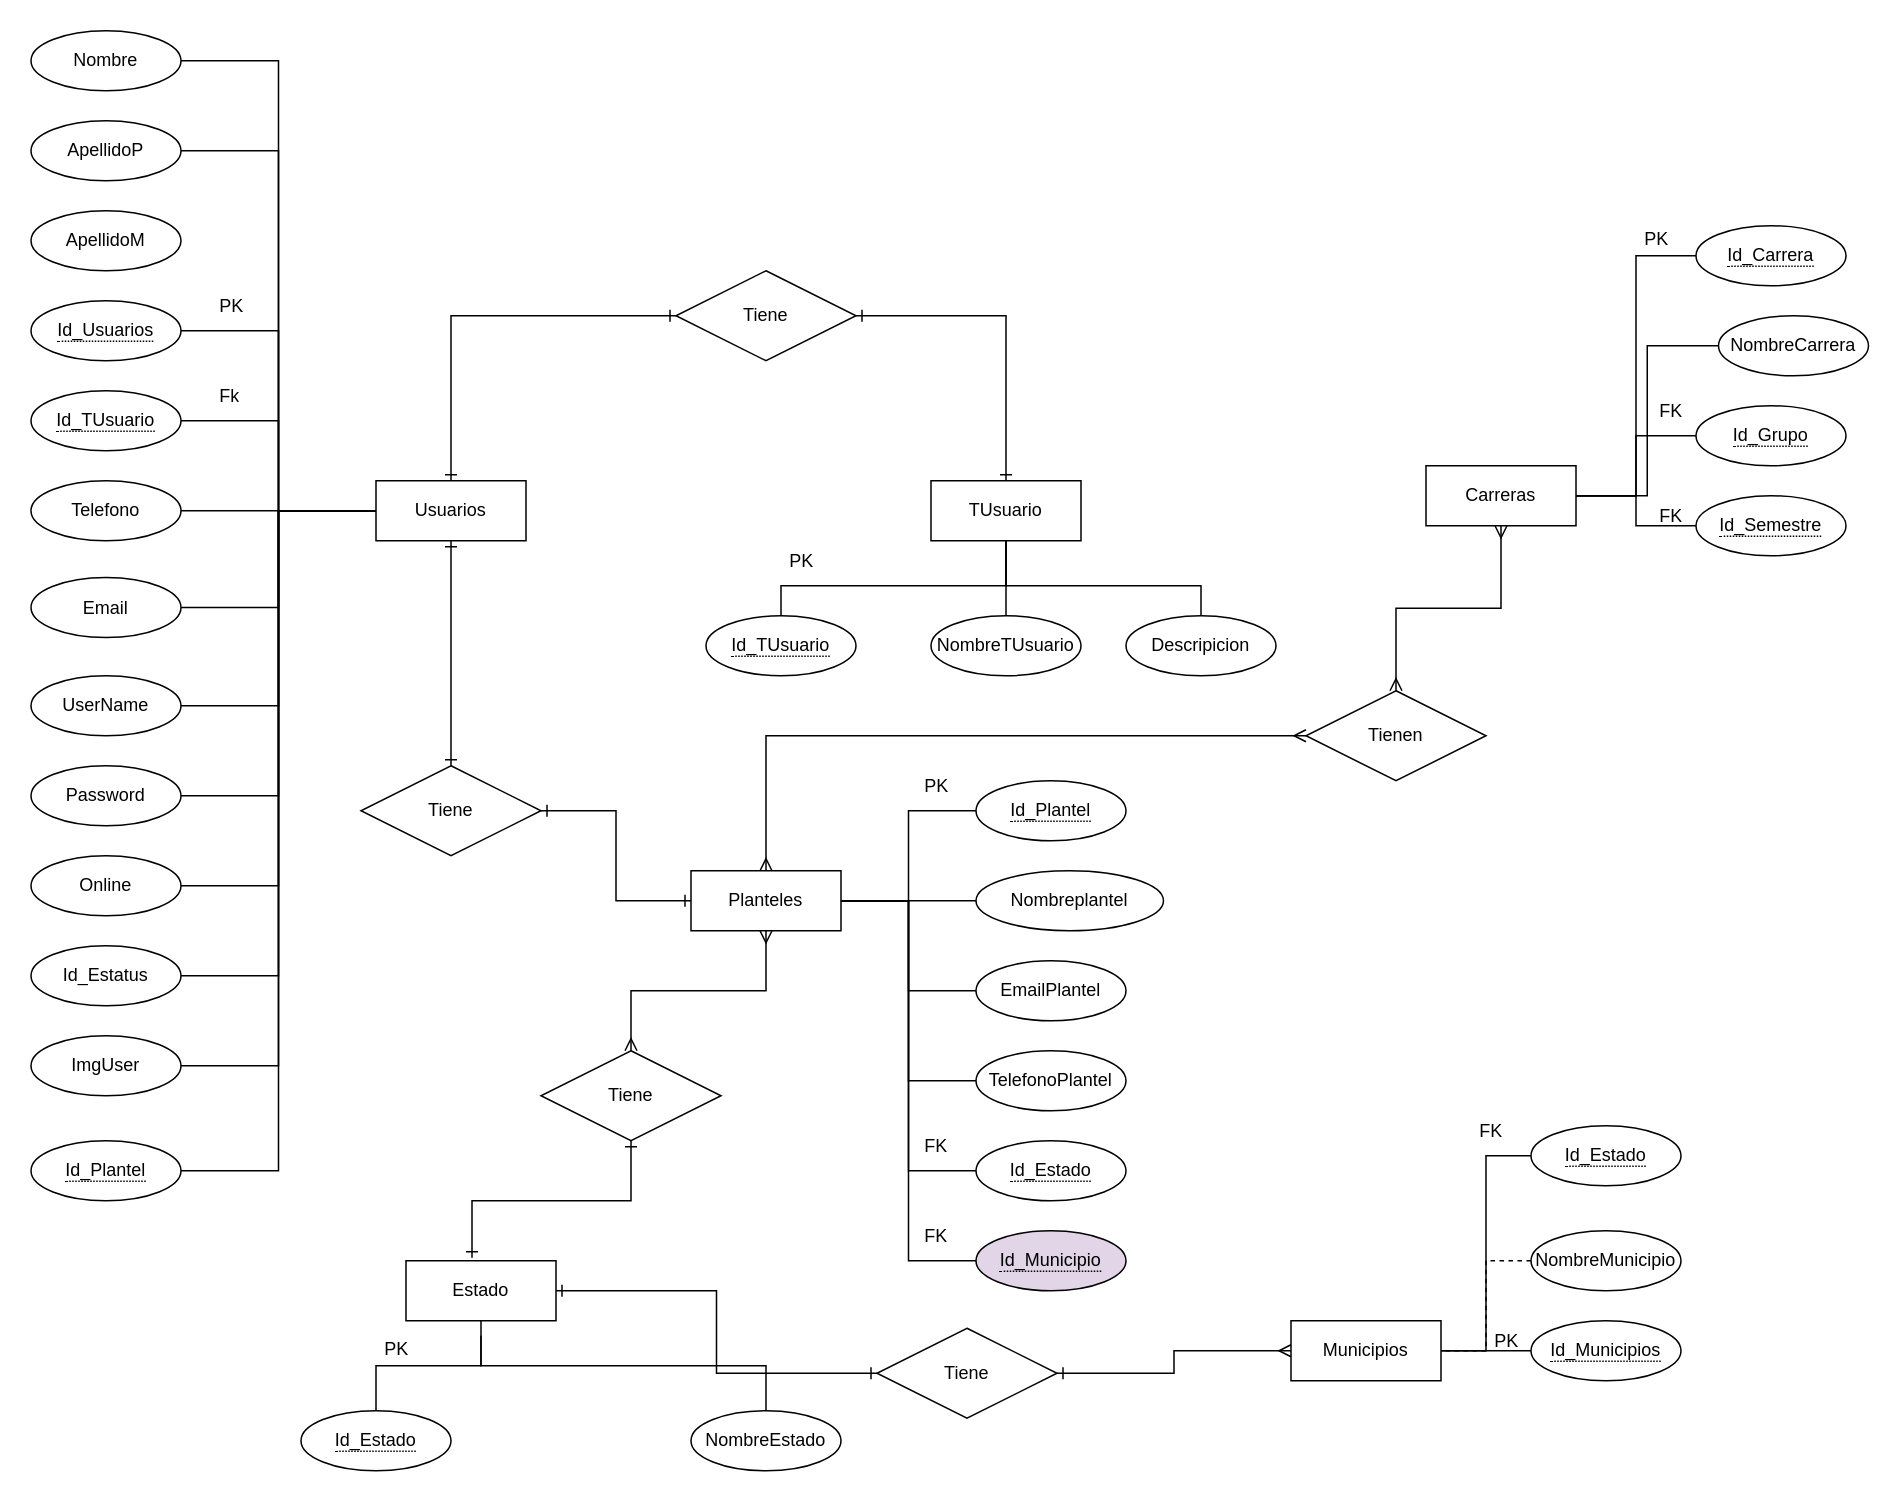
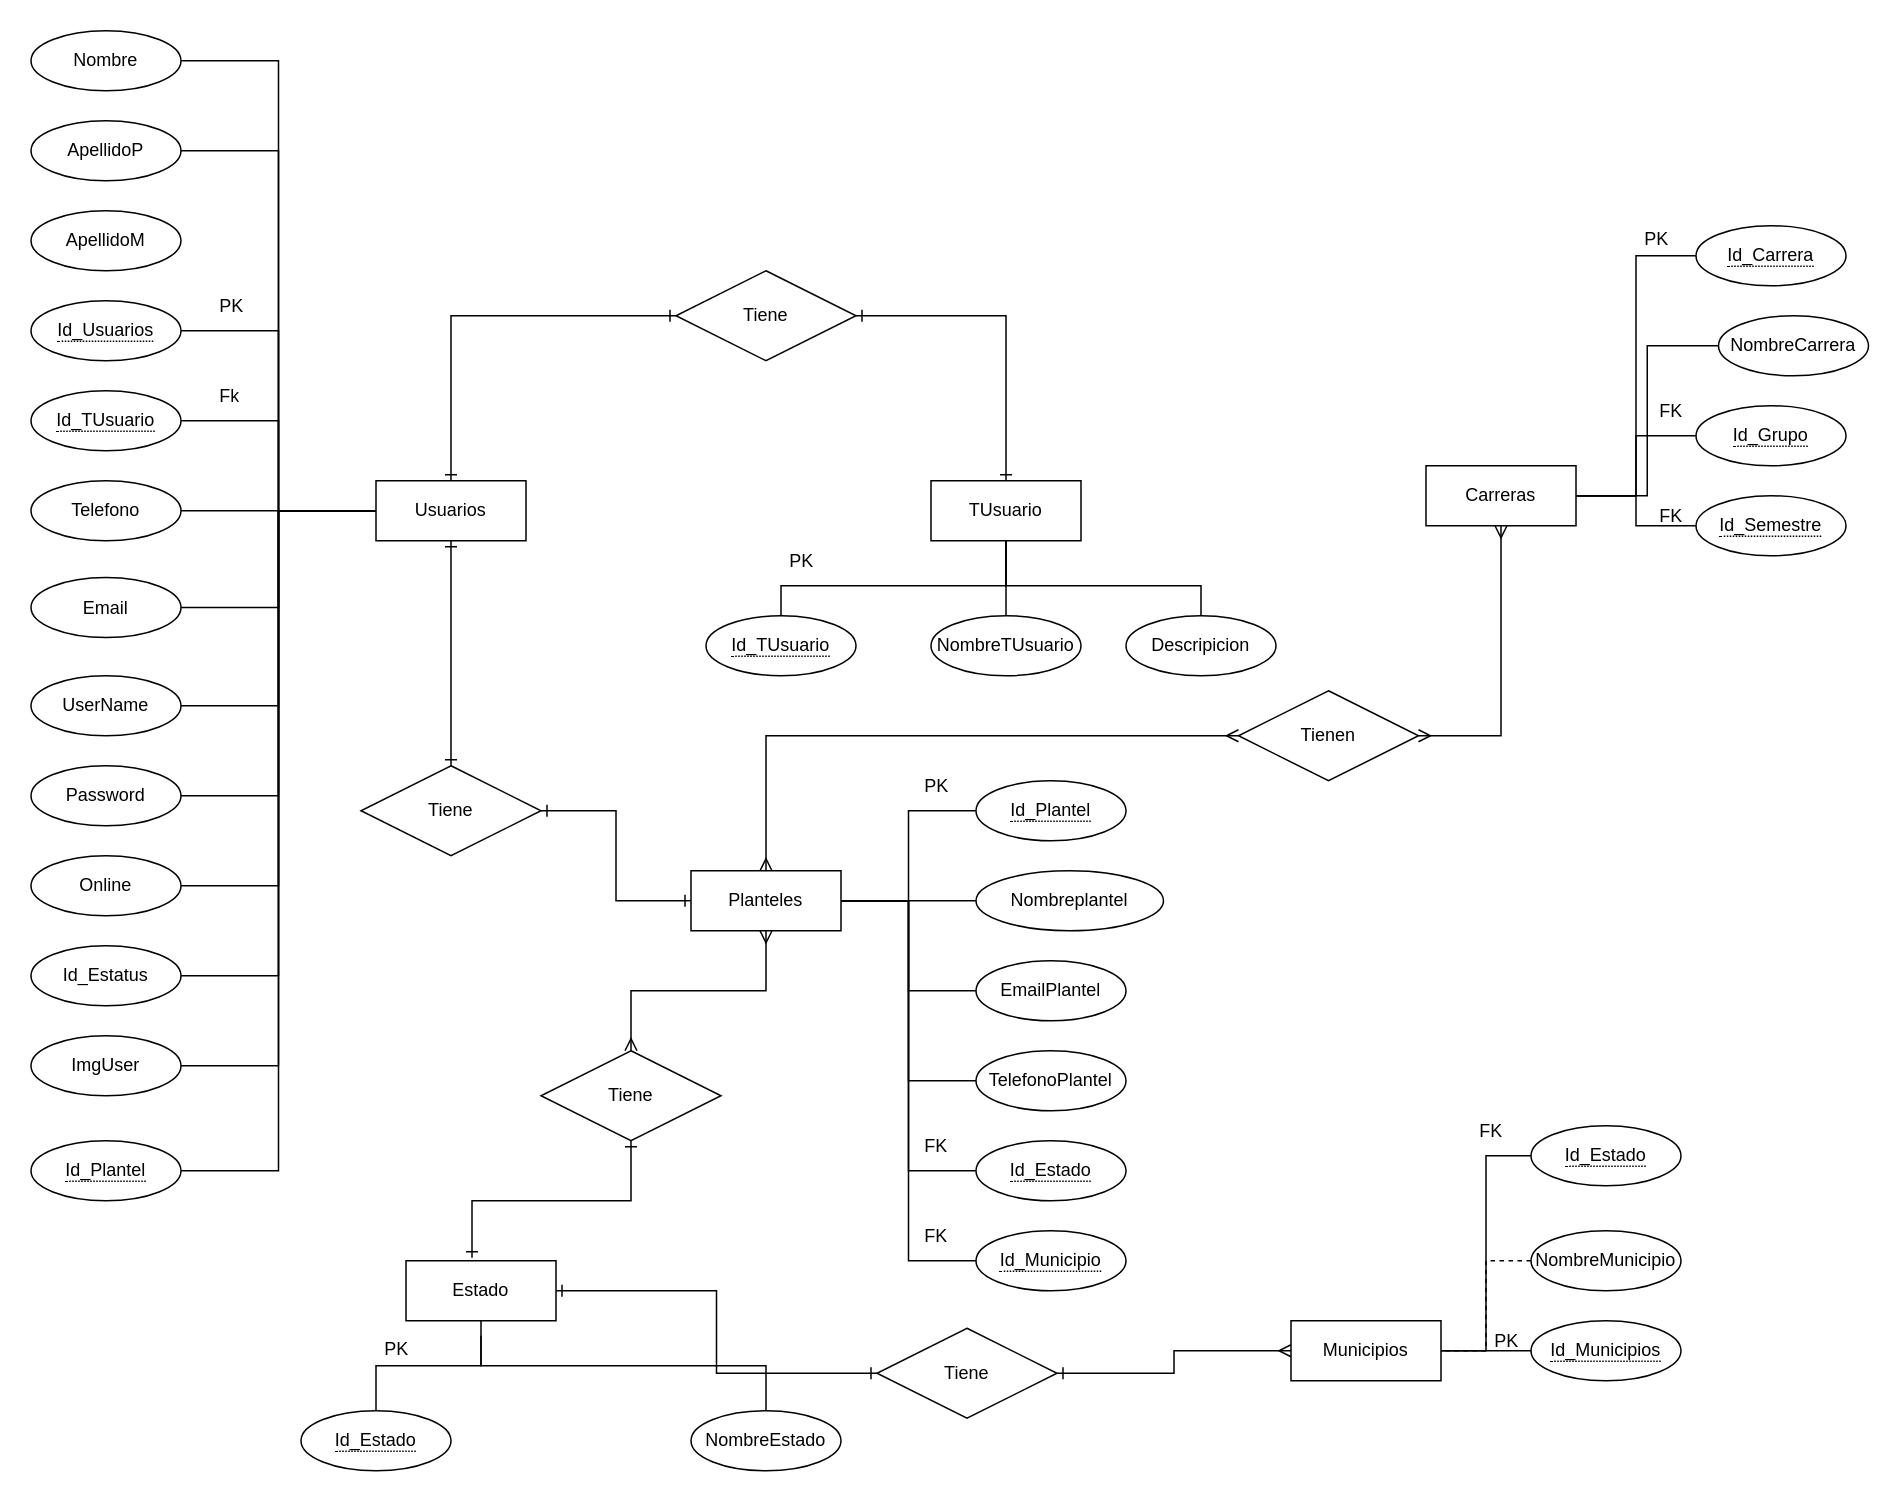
(1396, 736) -> (1328, 736)
(1051, 1261) -> (1051, 1261)
